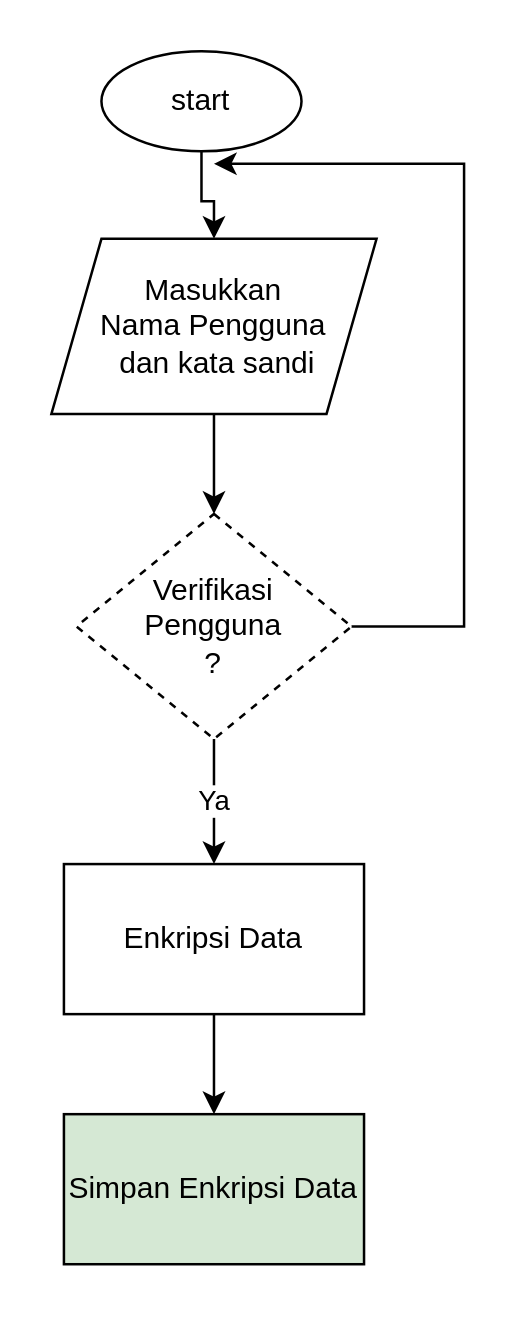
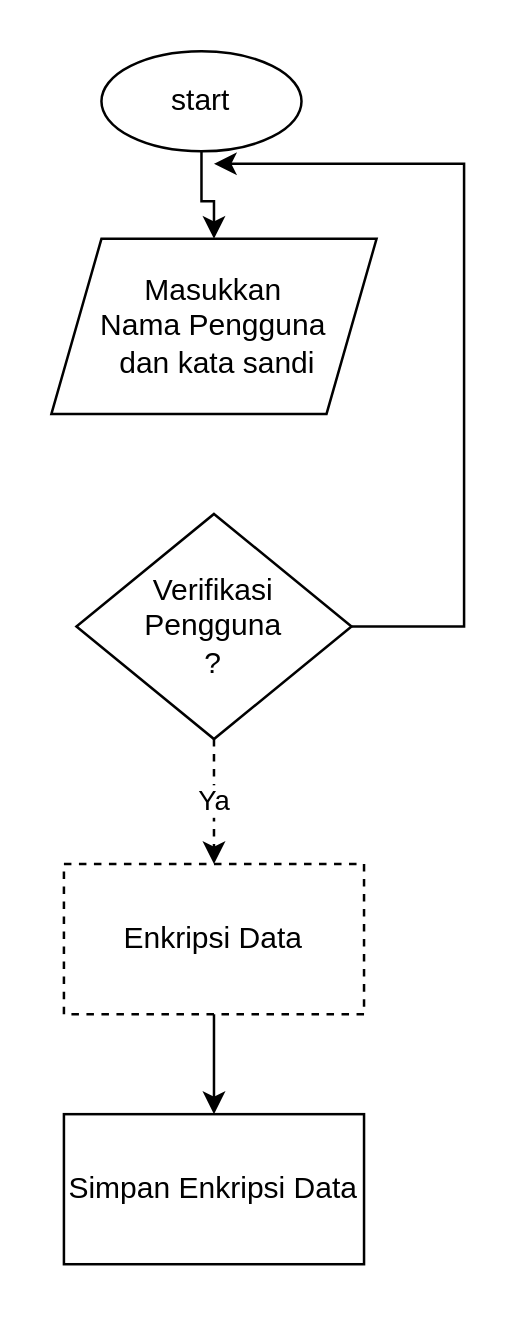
(214, 456) -> none
(214, 626) -> (214, 626)
(214, 762) -> (214, 762)
(214, 939) -> (214, 939)
(214, 1189) -> (214, 1189)
